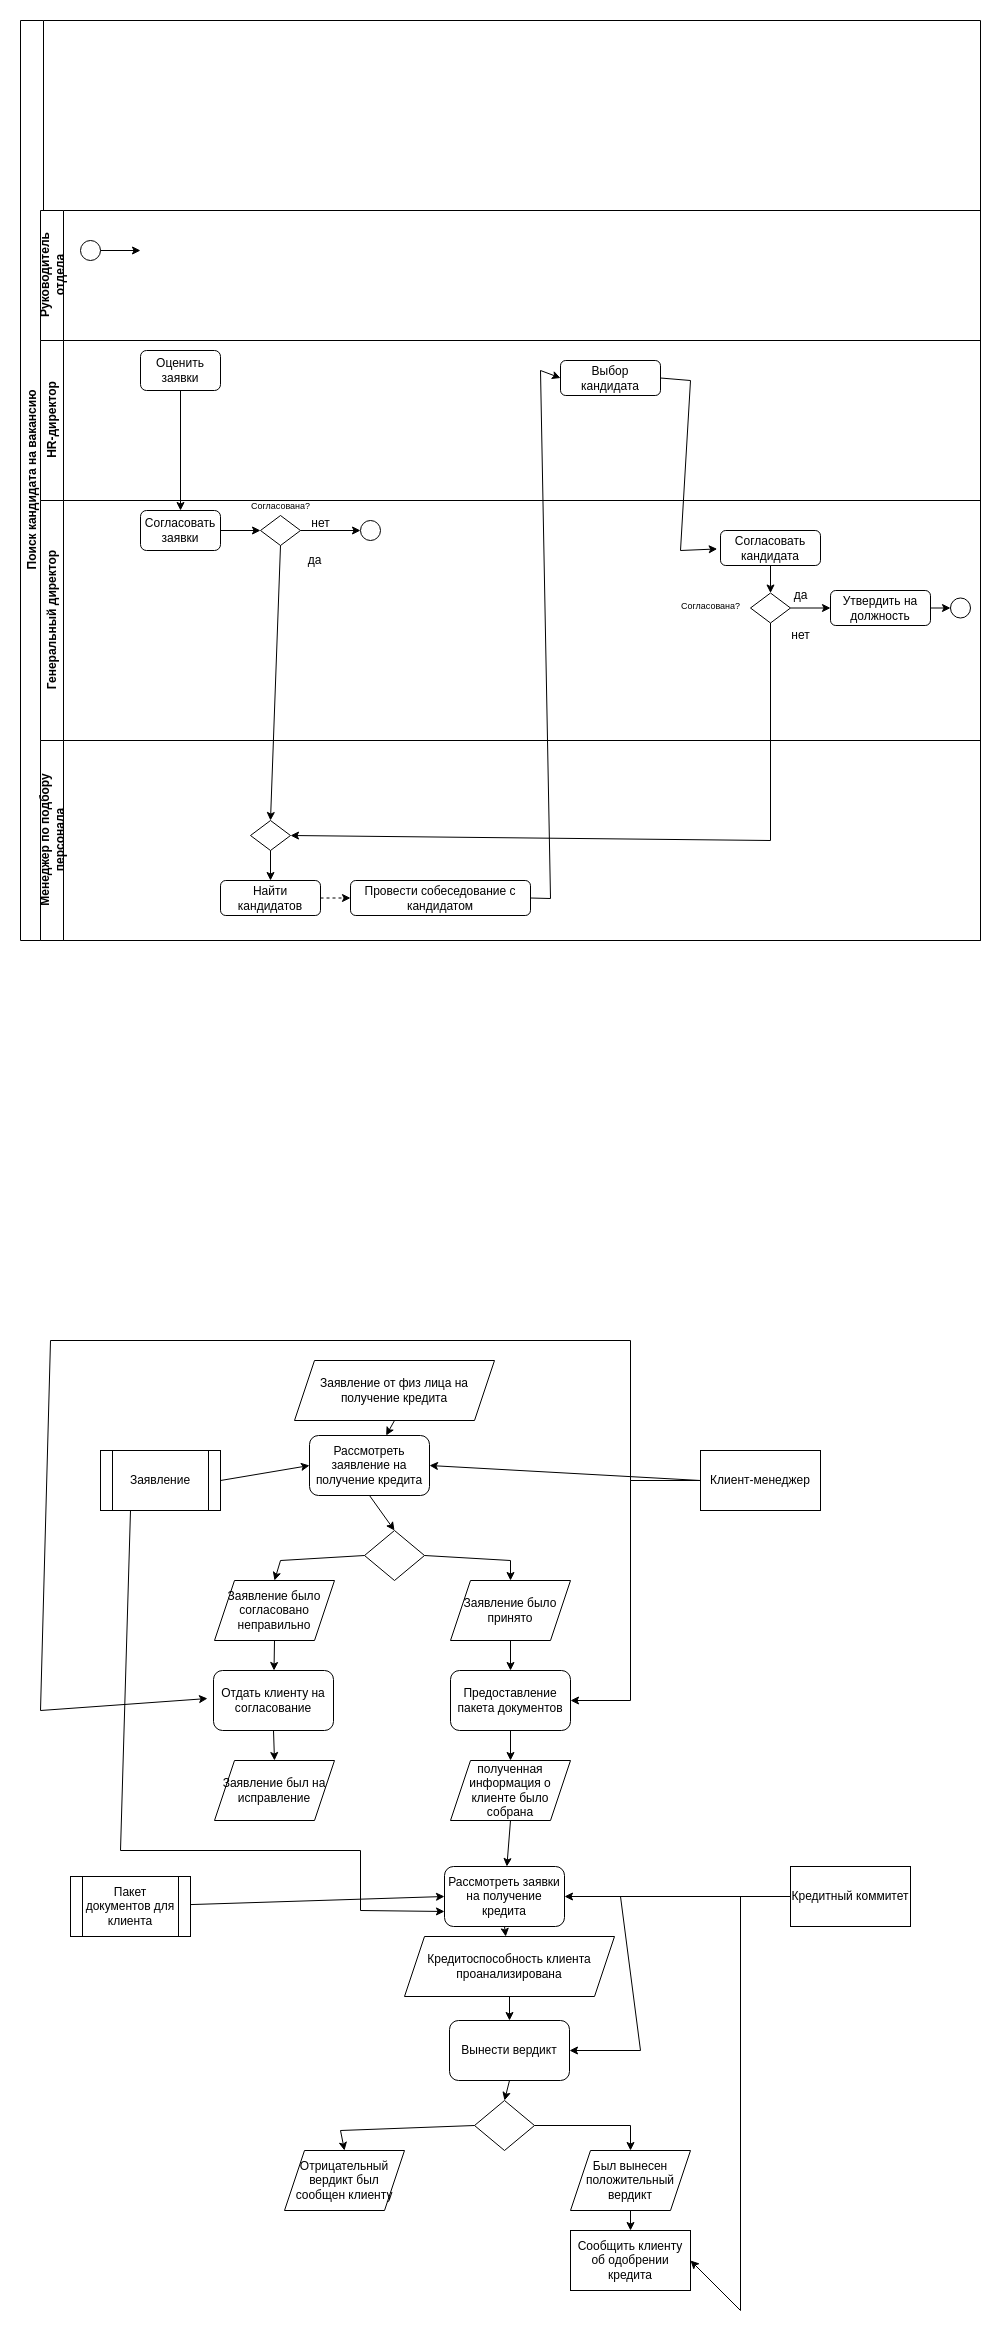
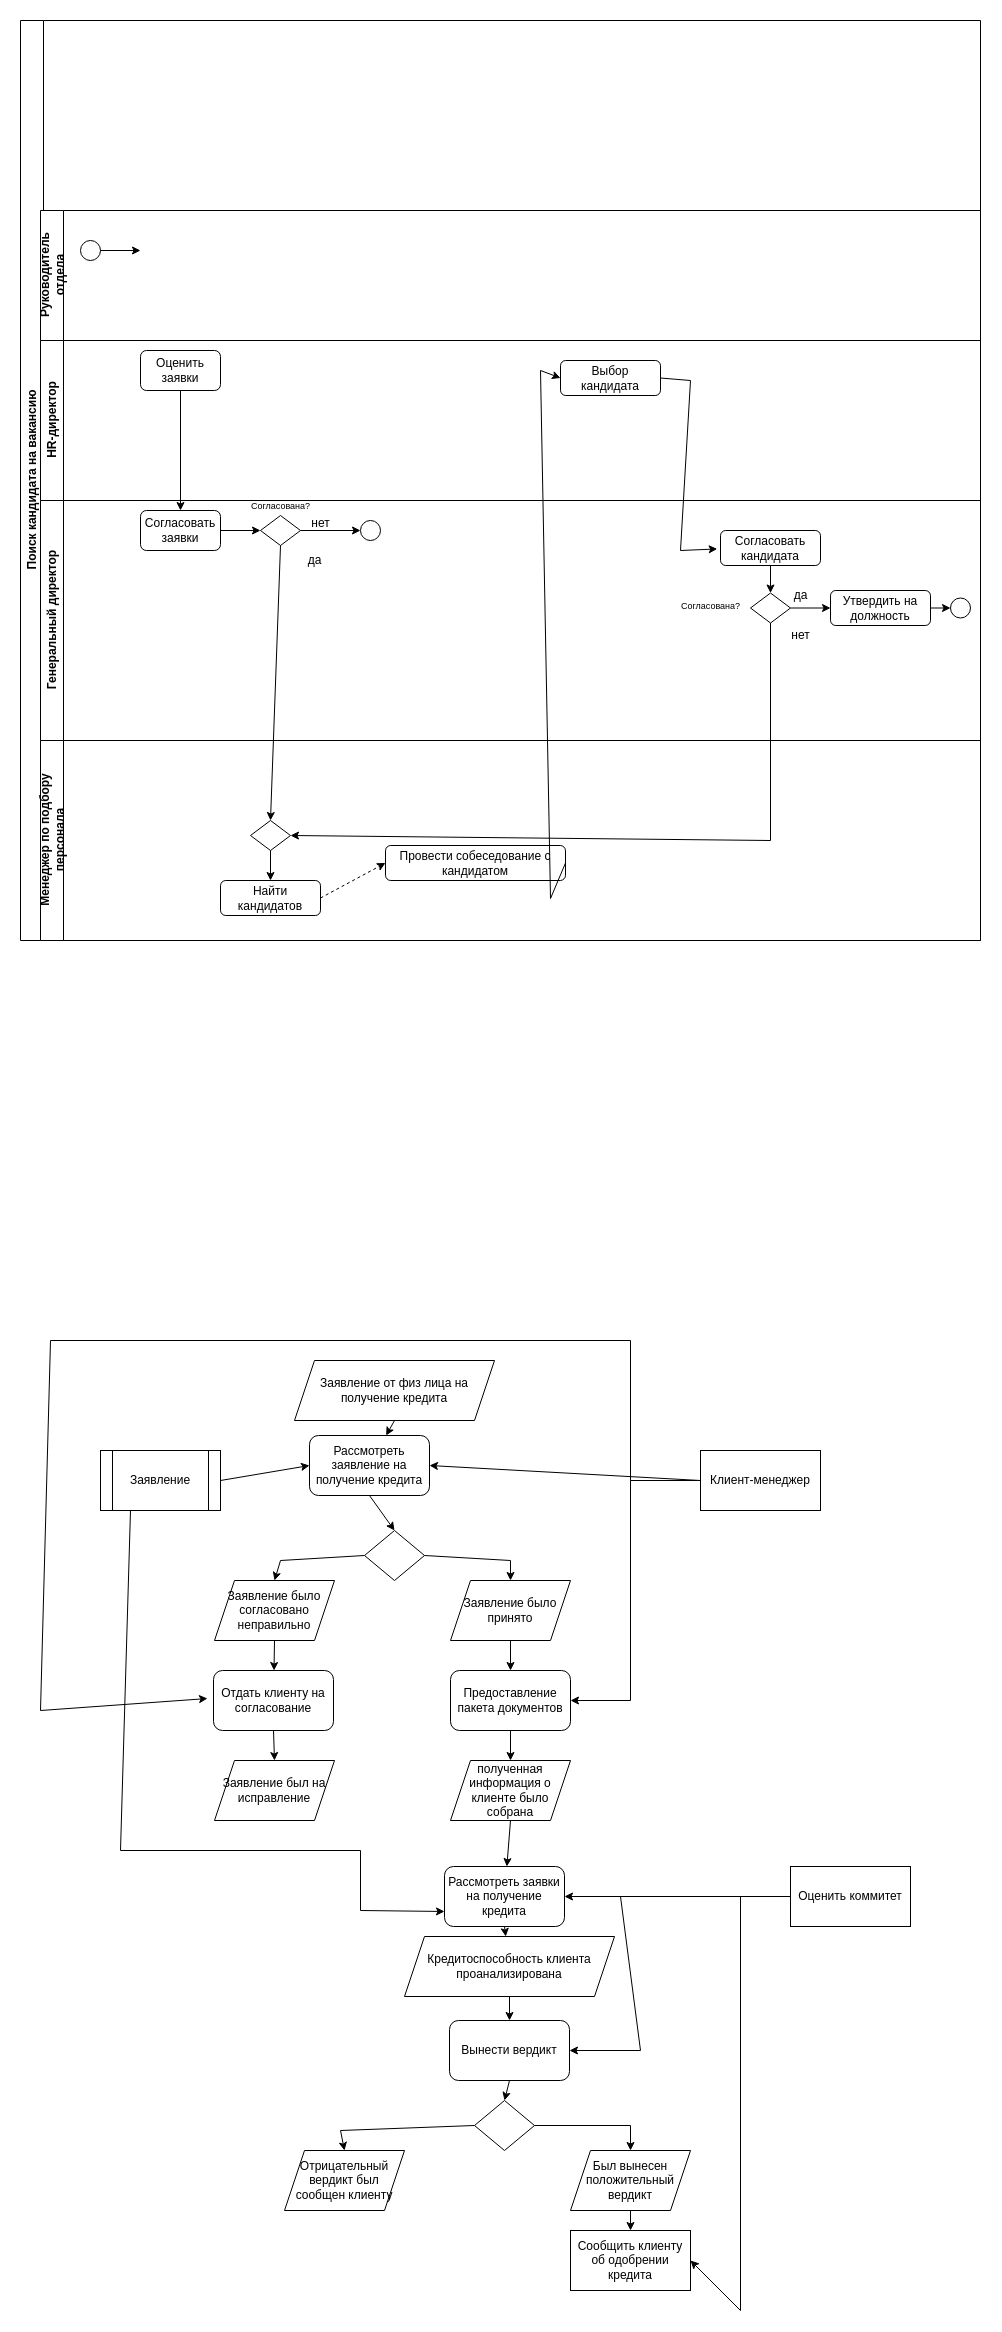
(441, 898) -> (476, 863)
(851, 1897) -> (851, 1897)
(314, 1901) -> none
(131, 1907) -> none
